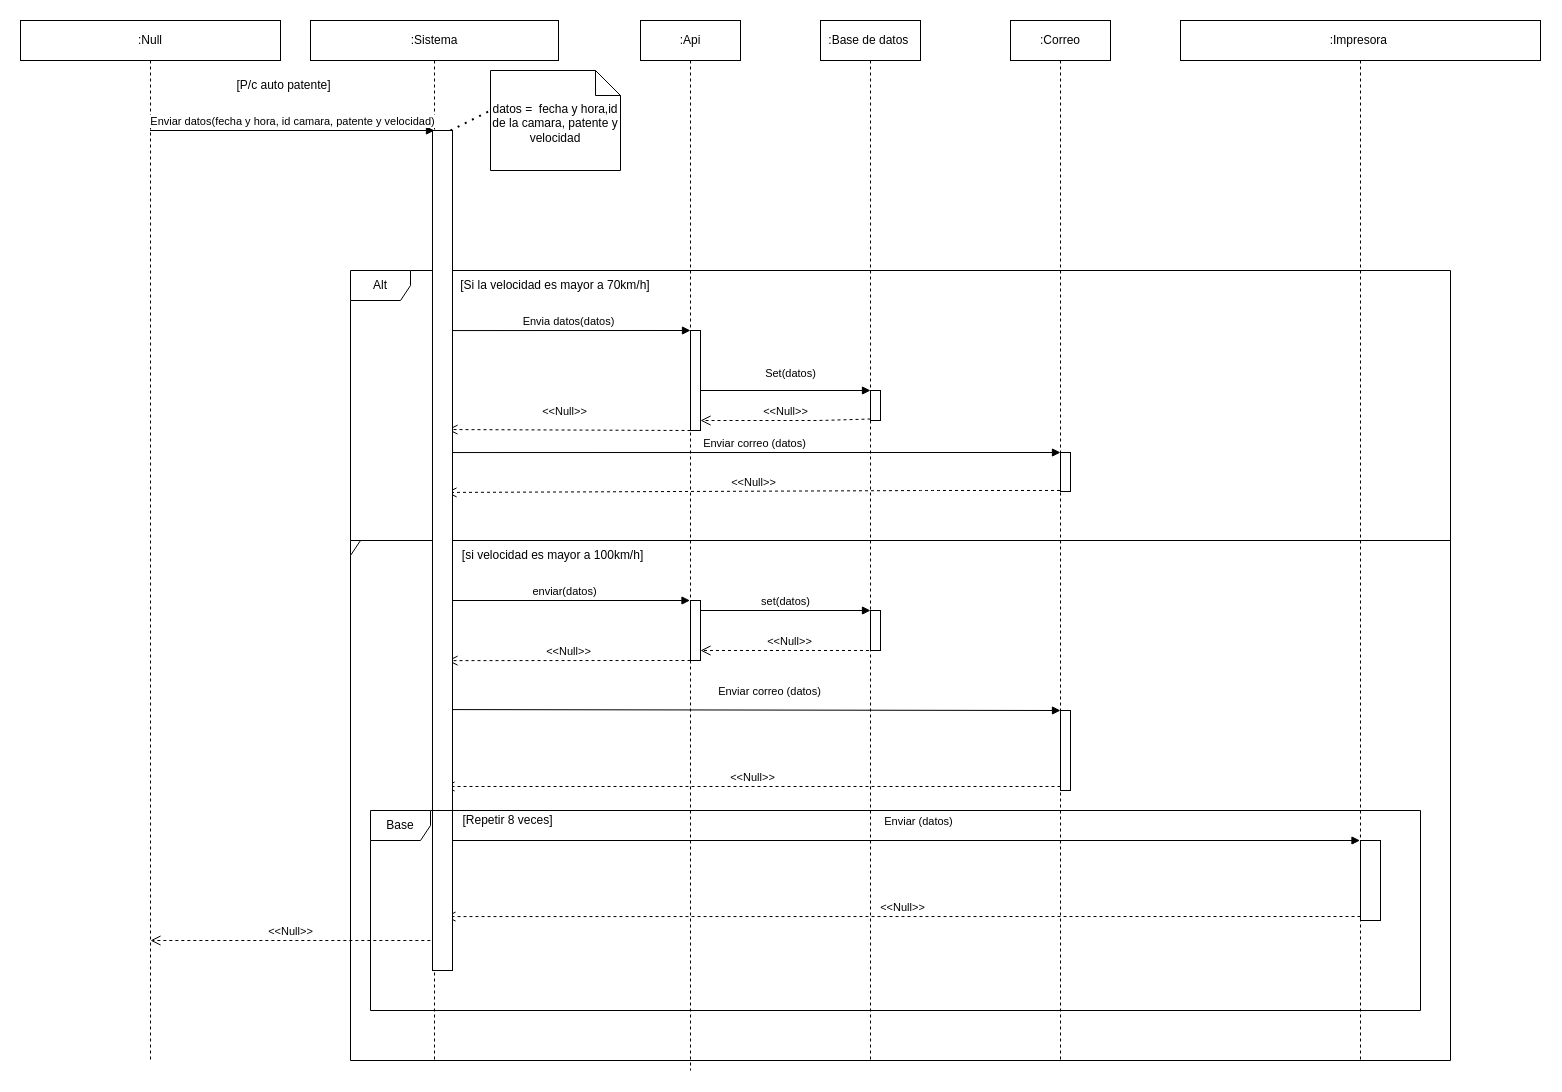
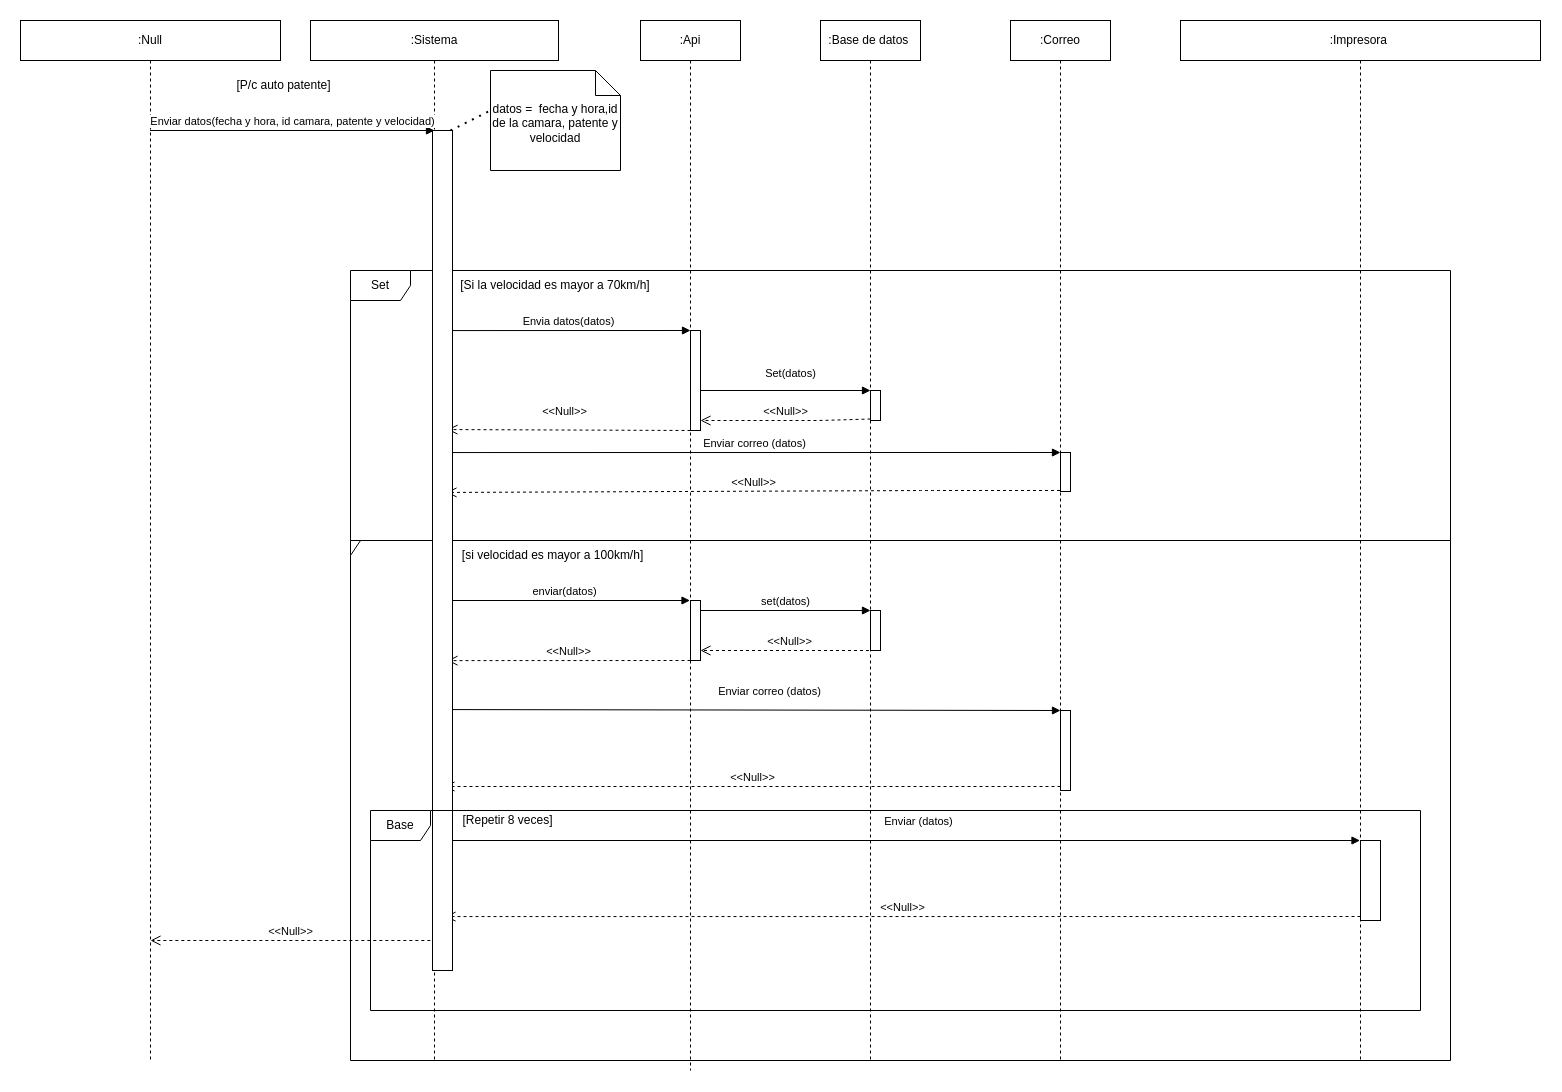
(381, 286) -> (381, 286)
